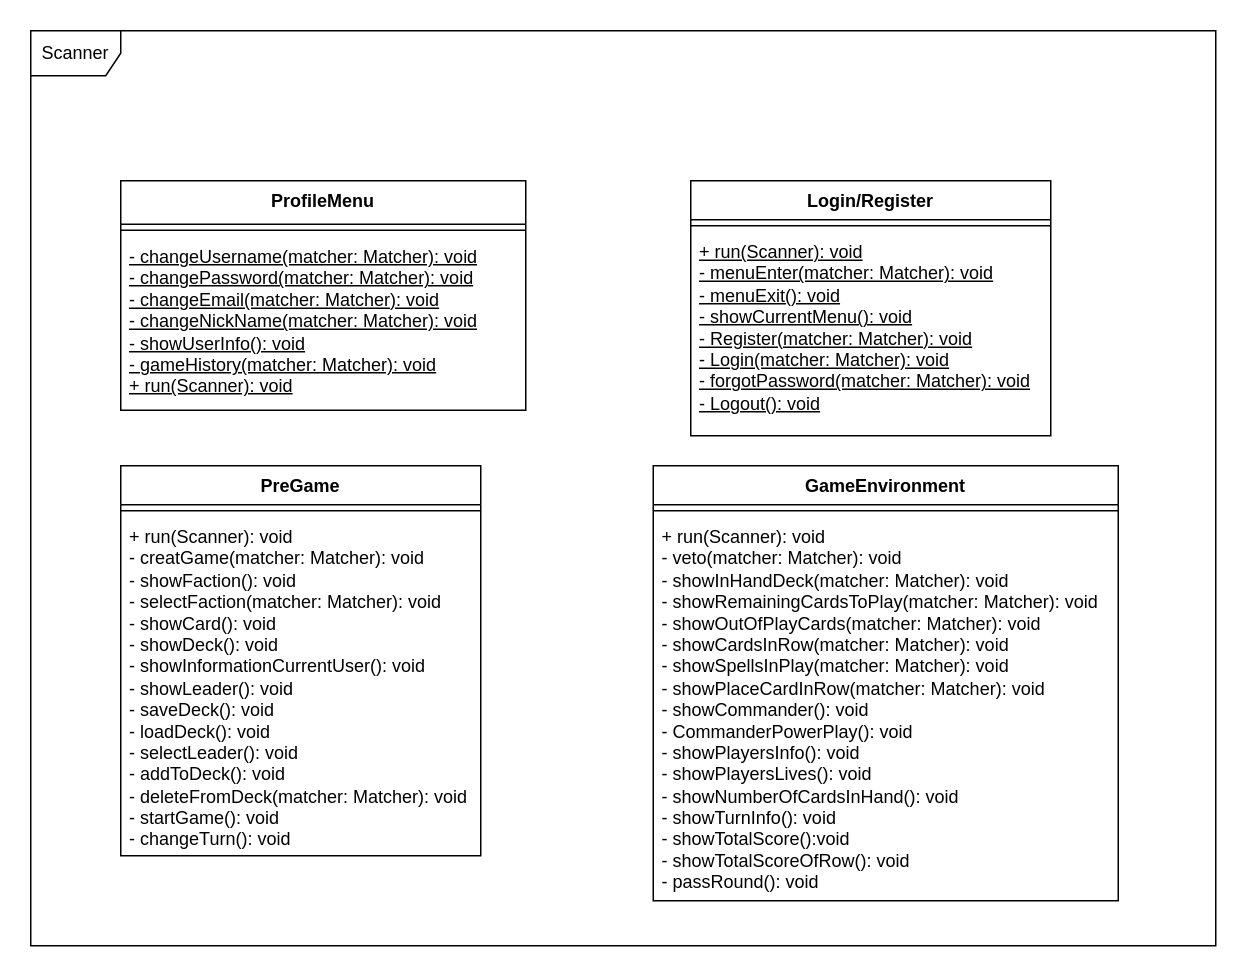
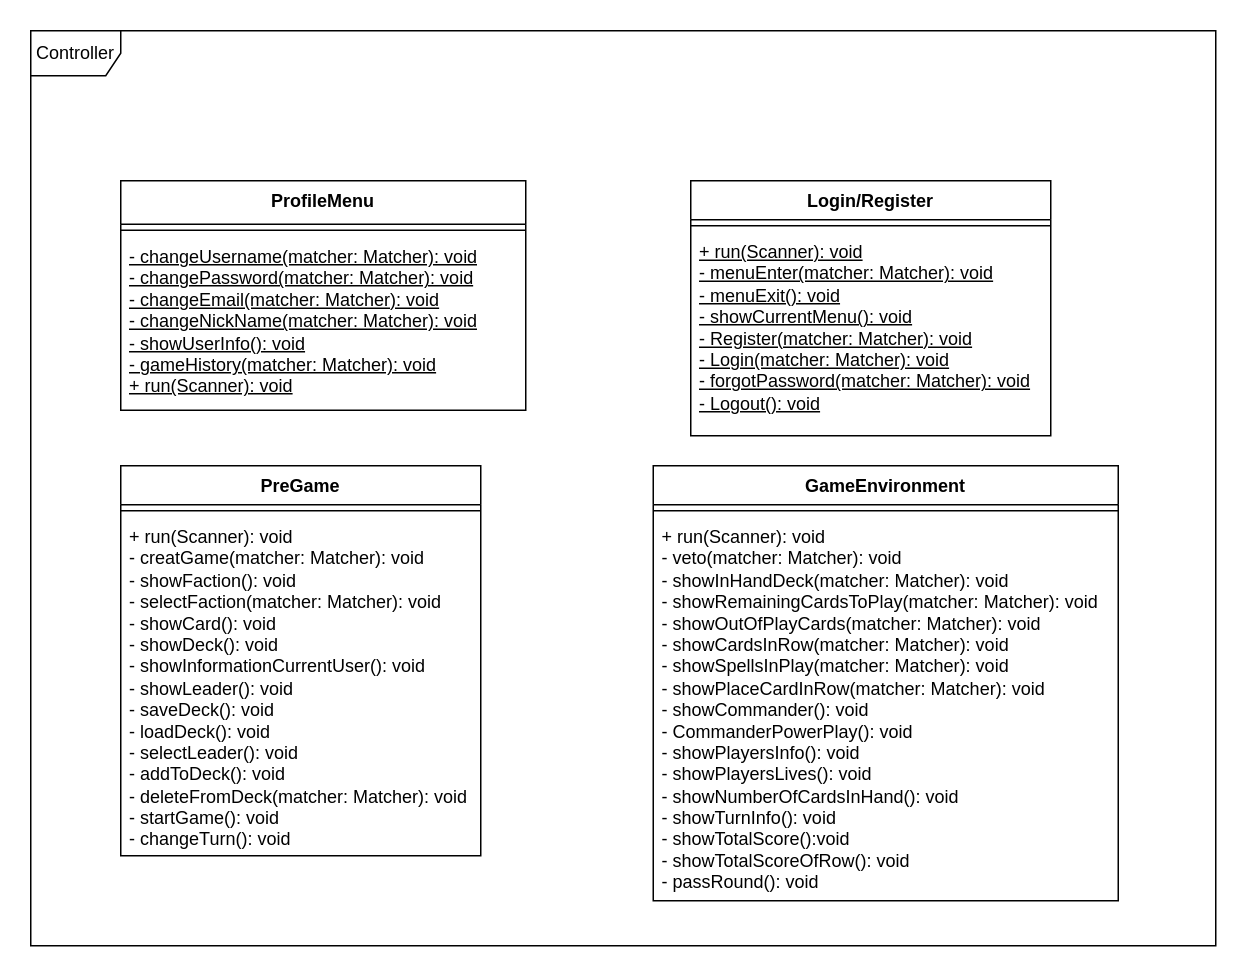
(76, 53) -> (76, 53)
